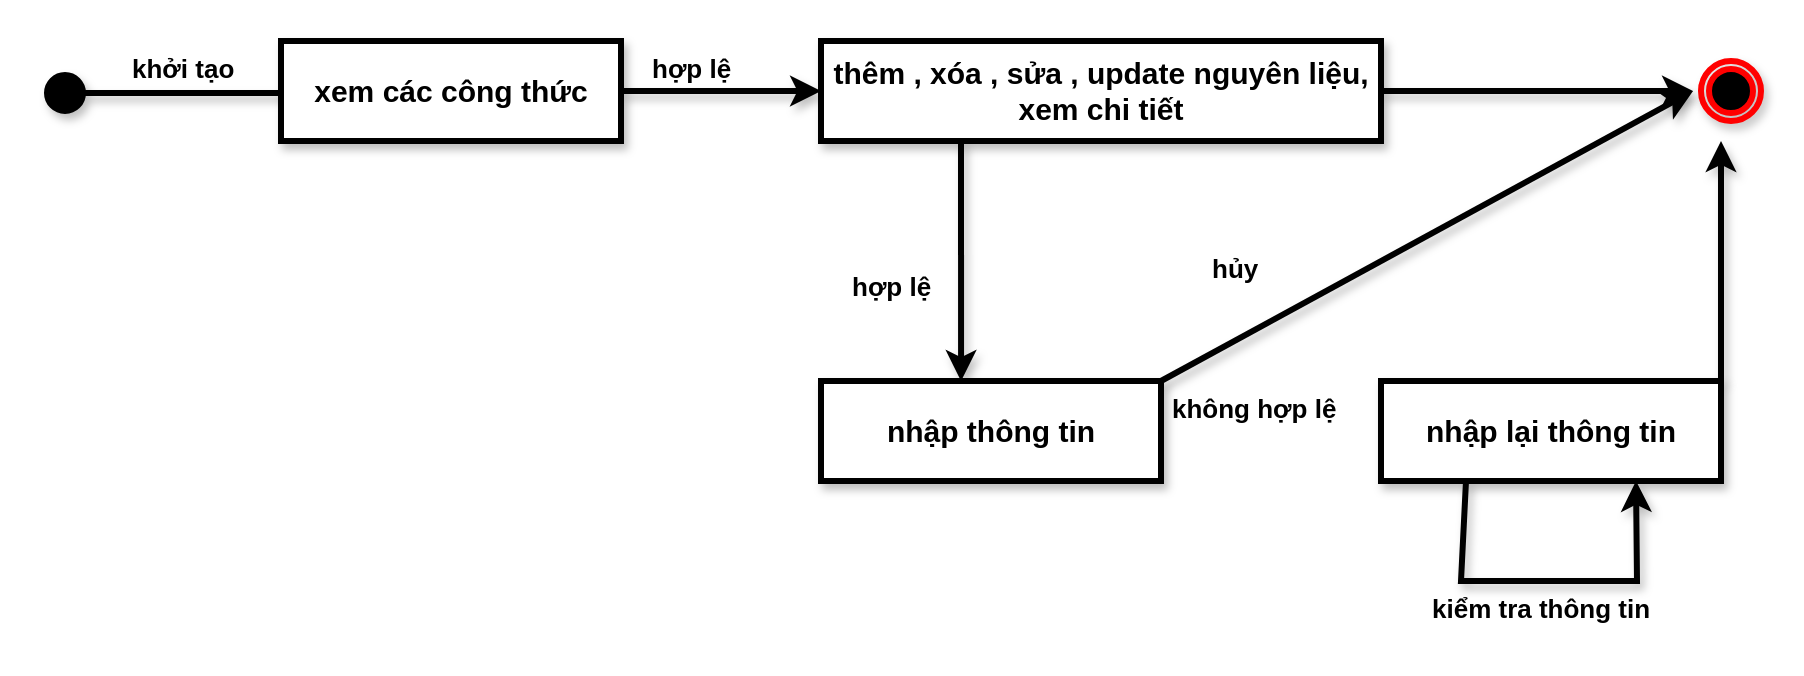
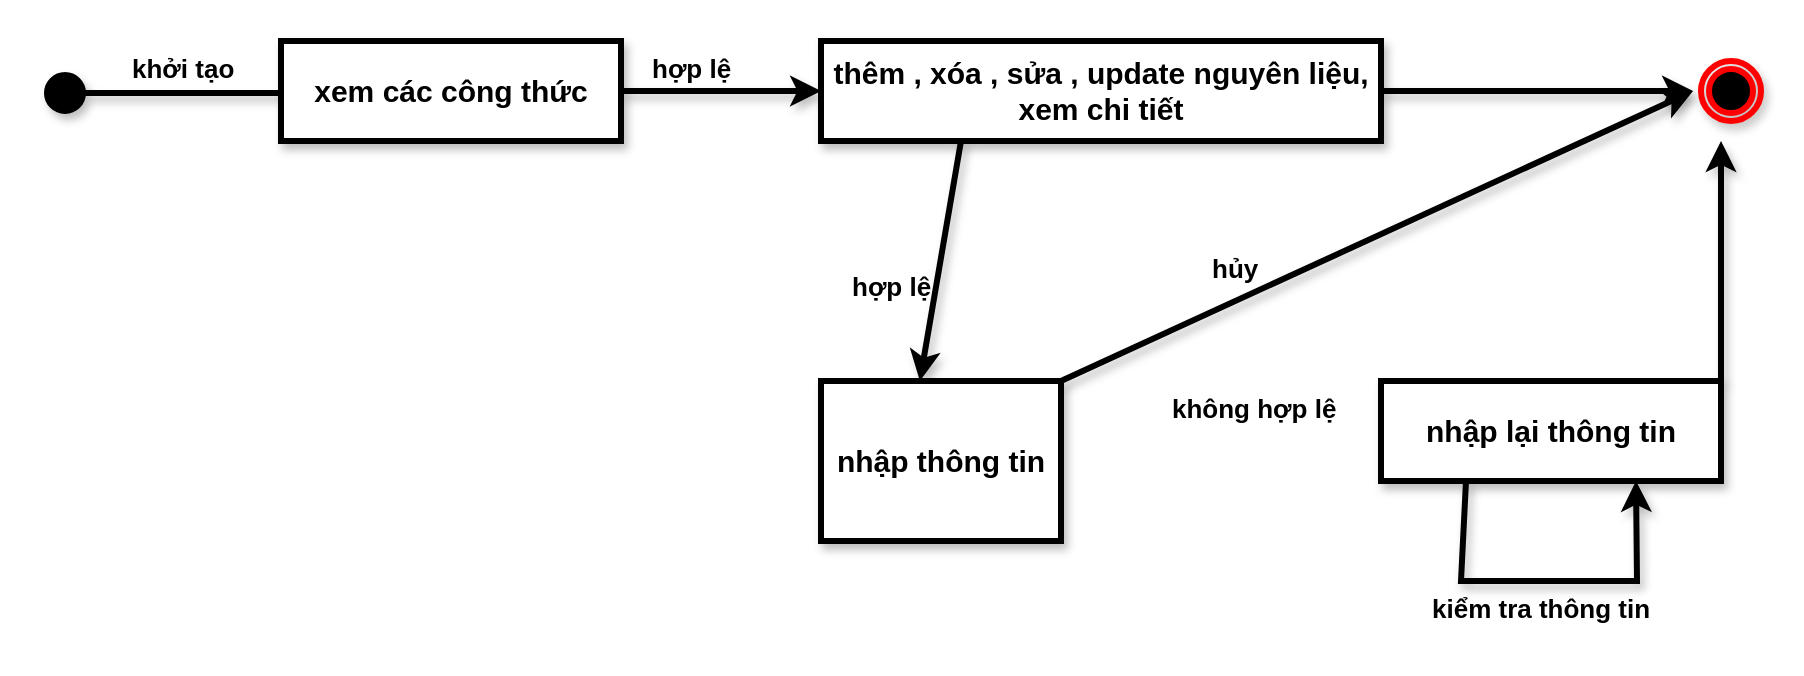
(991, 431) -> (941, 461)
